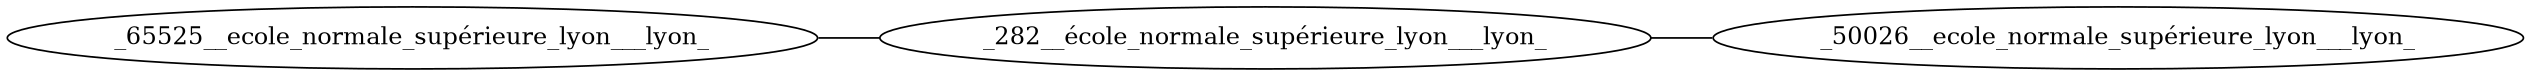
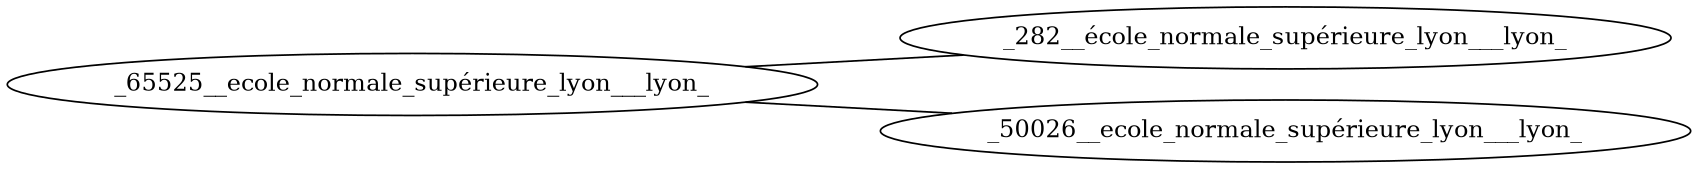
(1682, 38) -> (849, 108)
